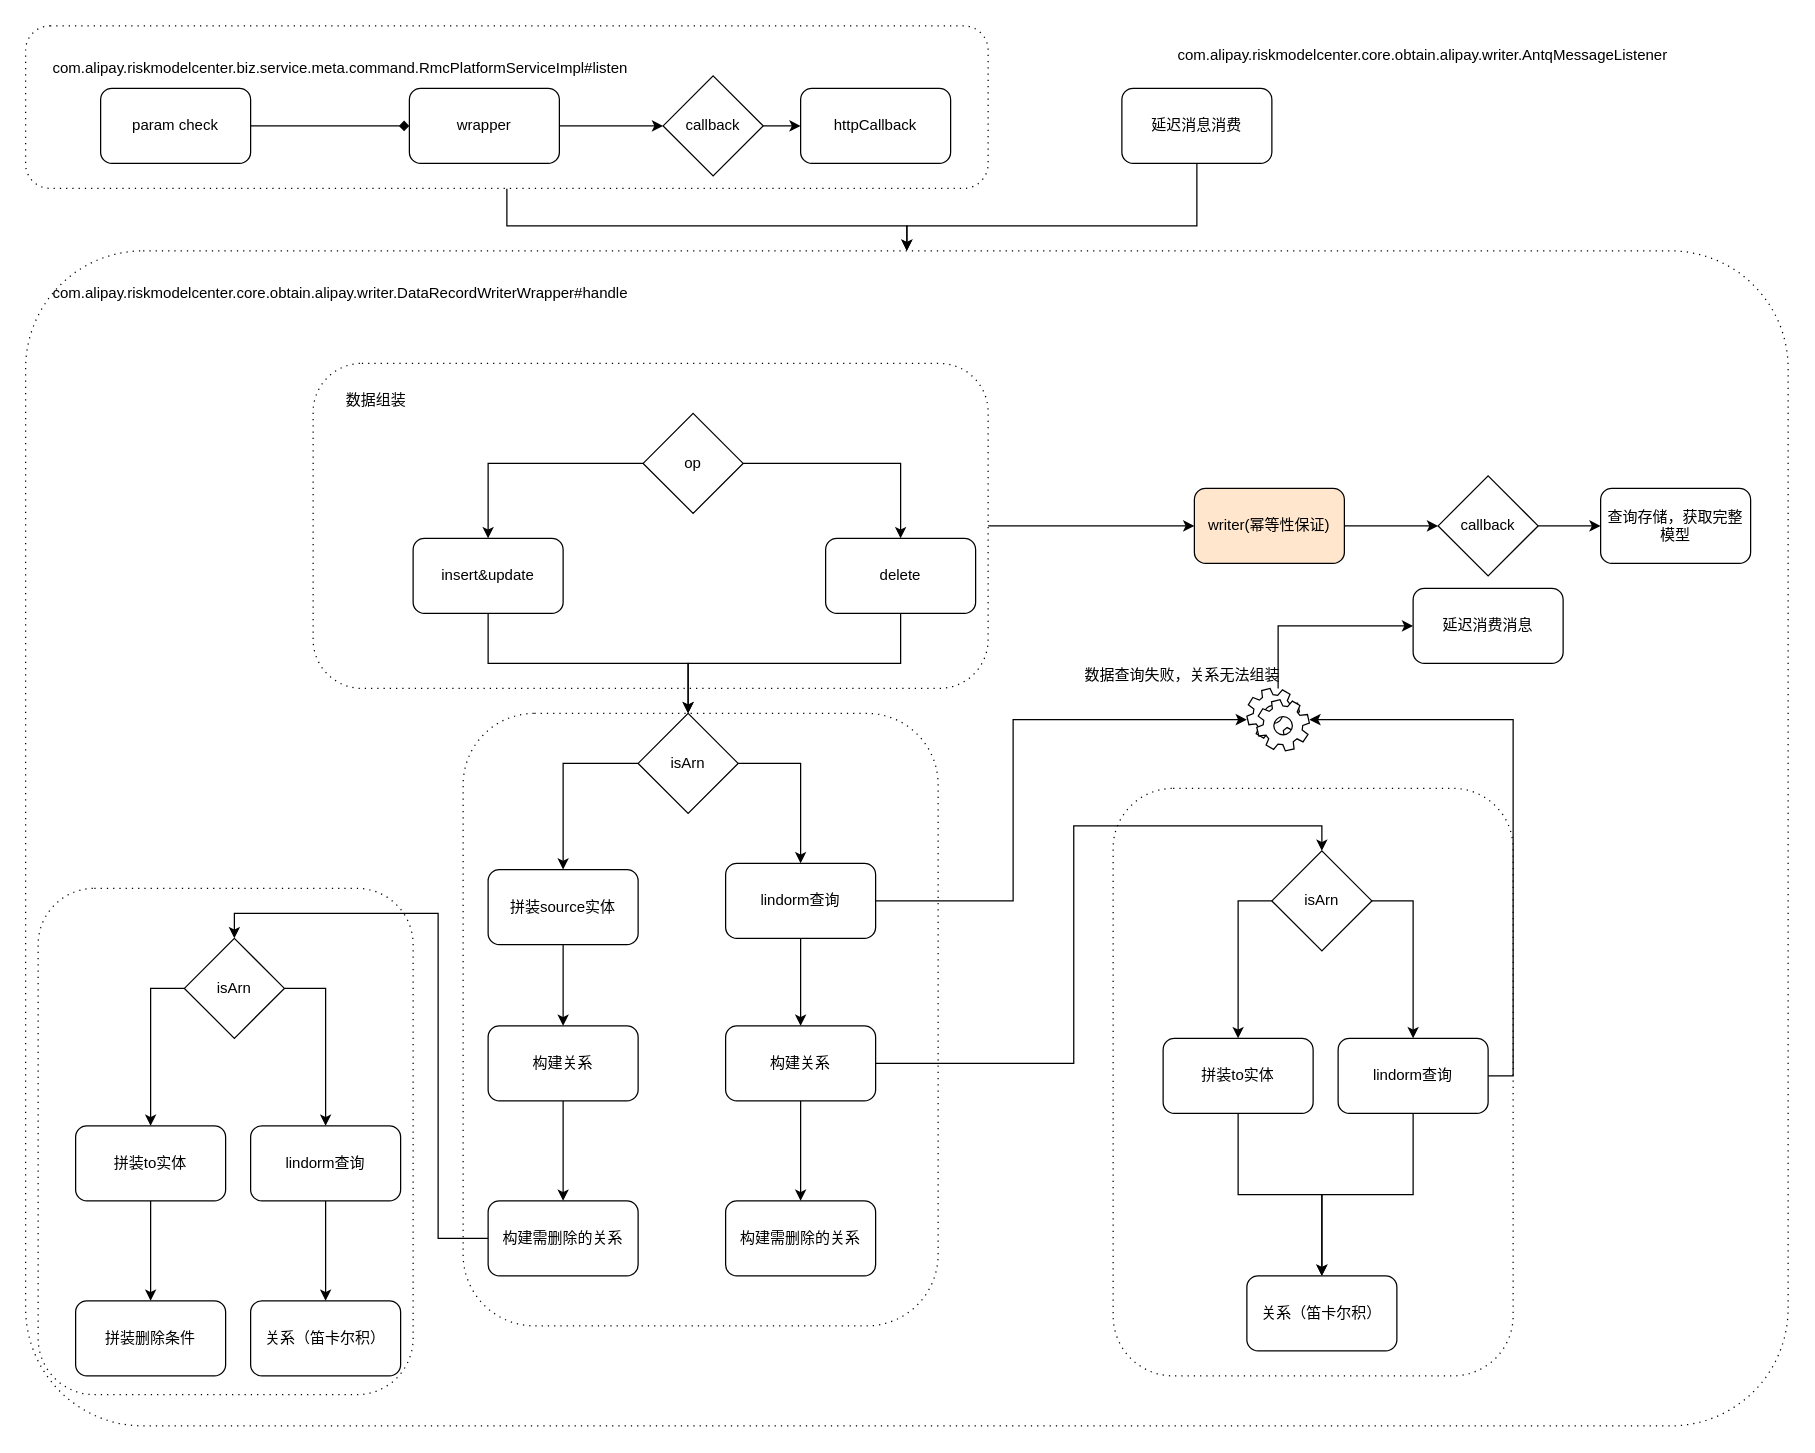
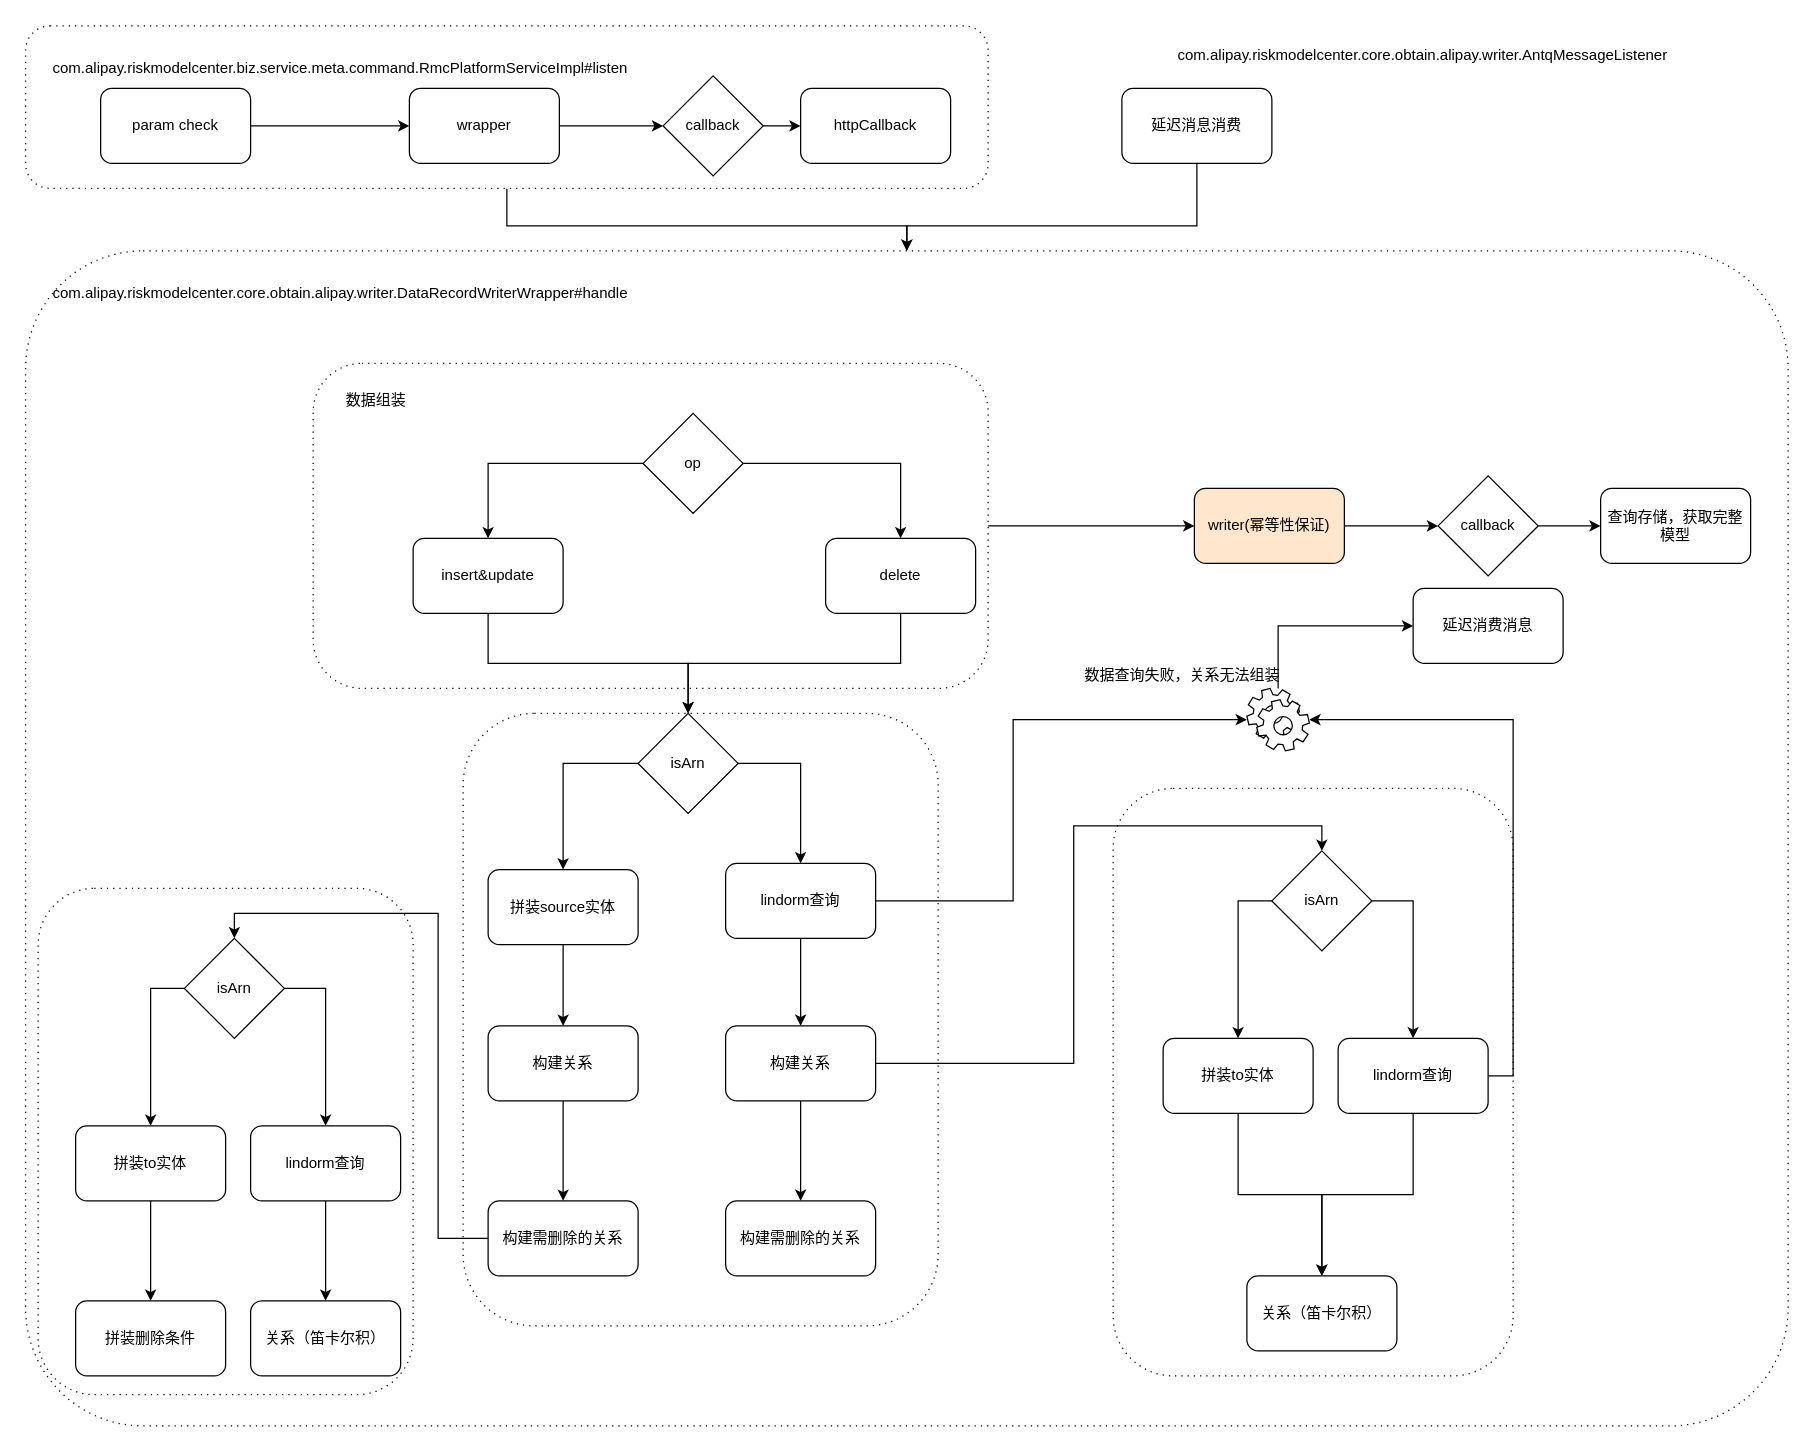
(398, 126) -> (399, 126)
